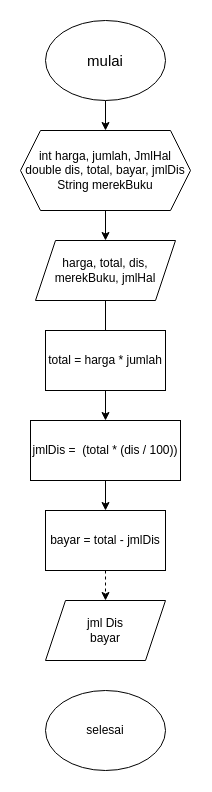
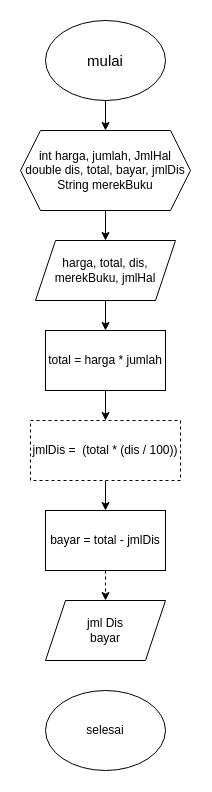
(106, 324) -> (106, 322)
(106, 451) -> (106, 451)
